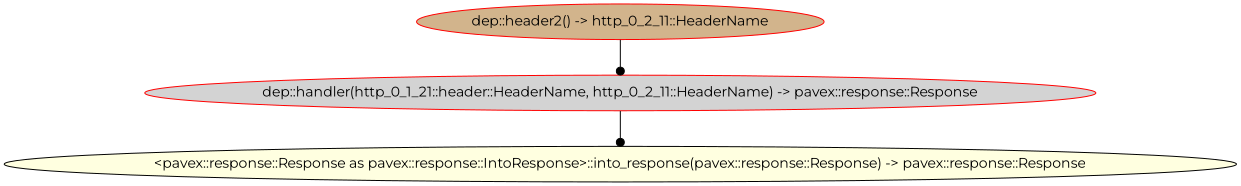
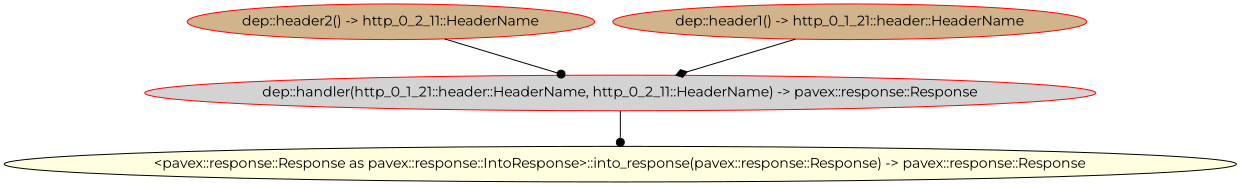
none -> (850, 22)
